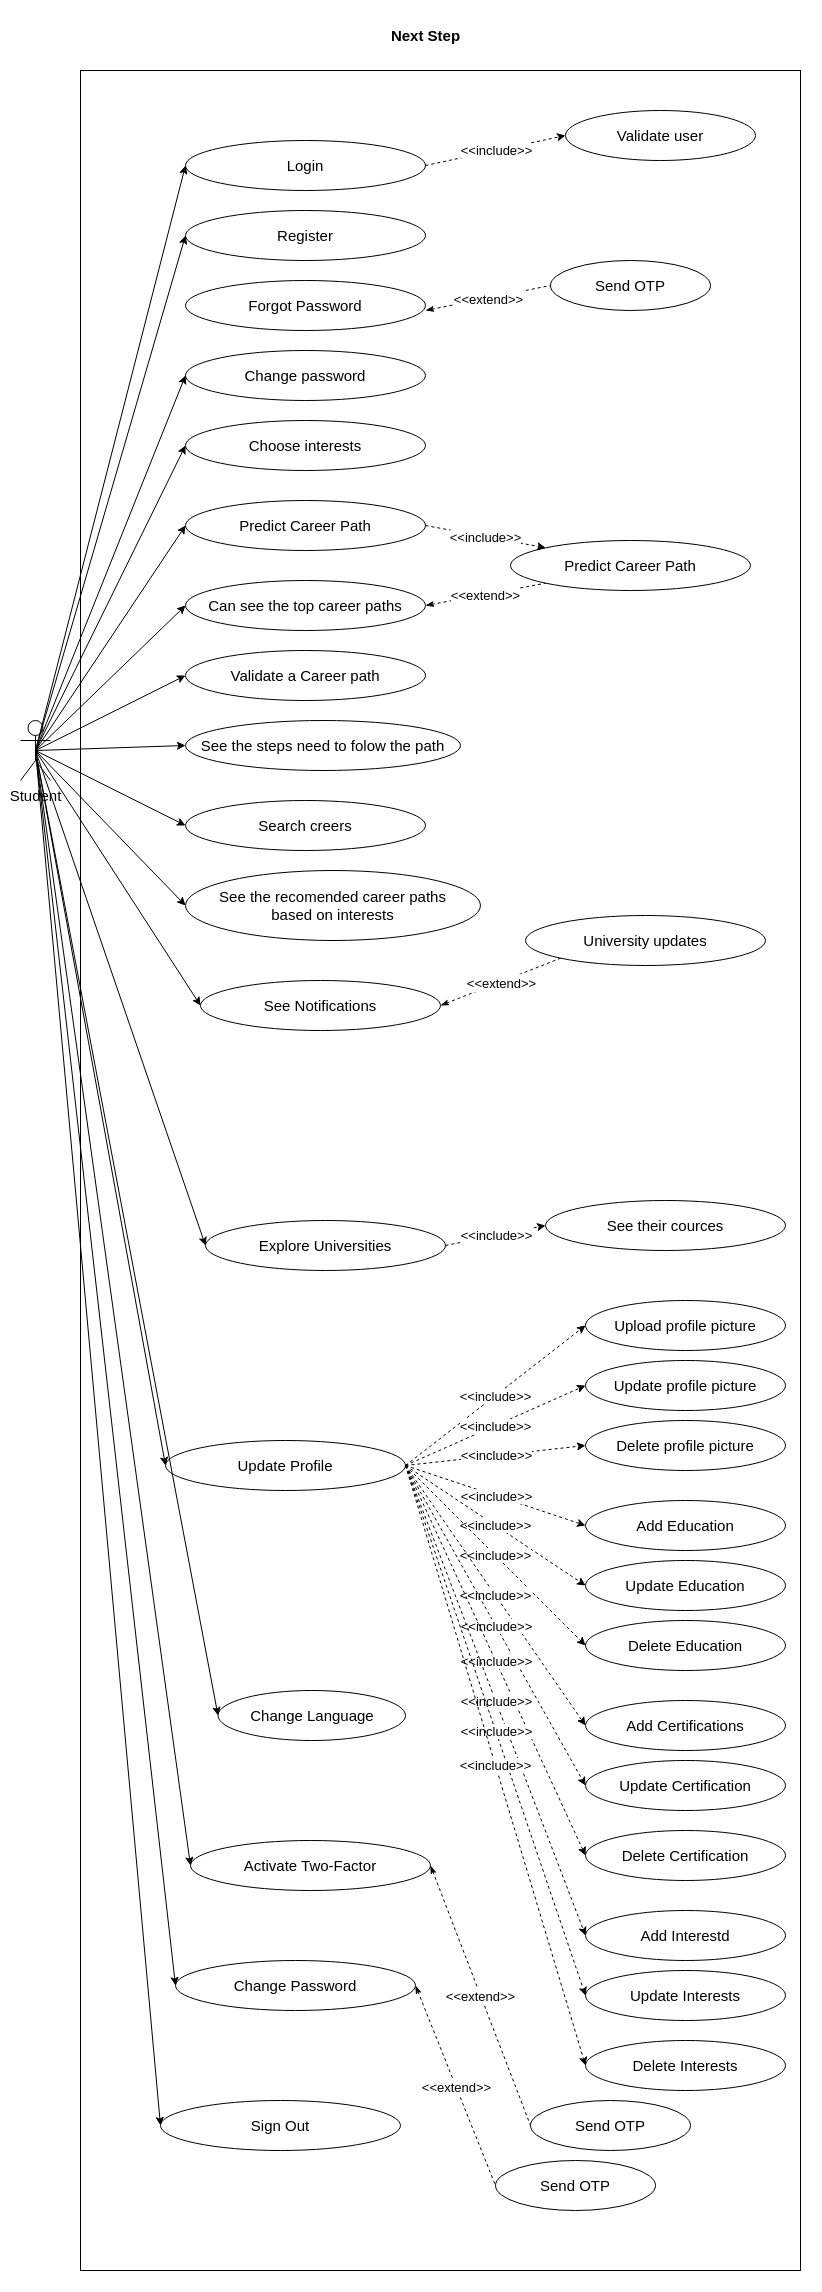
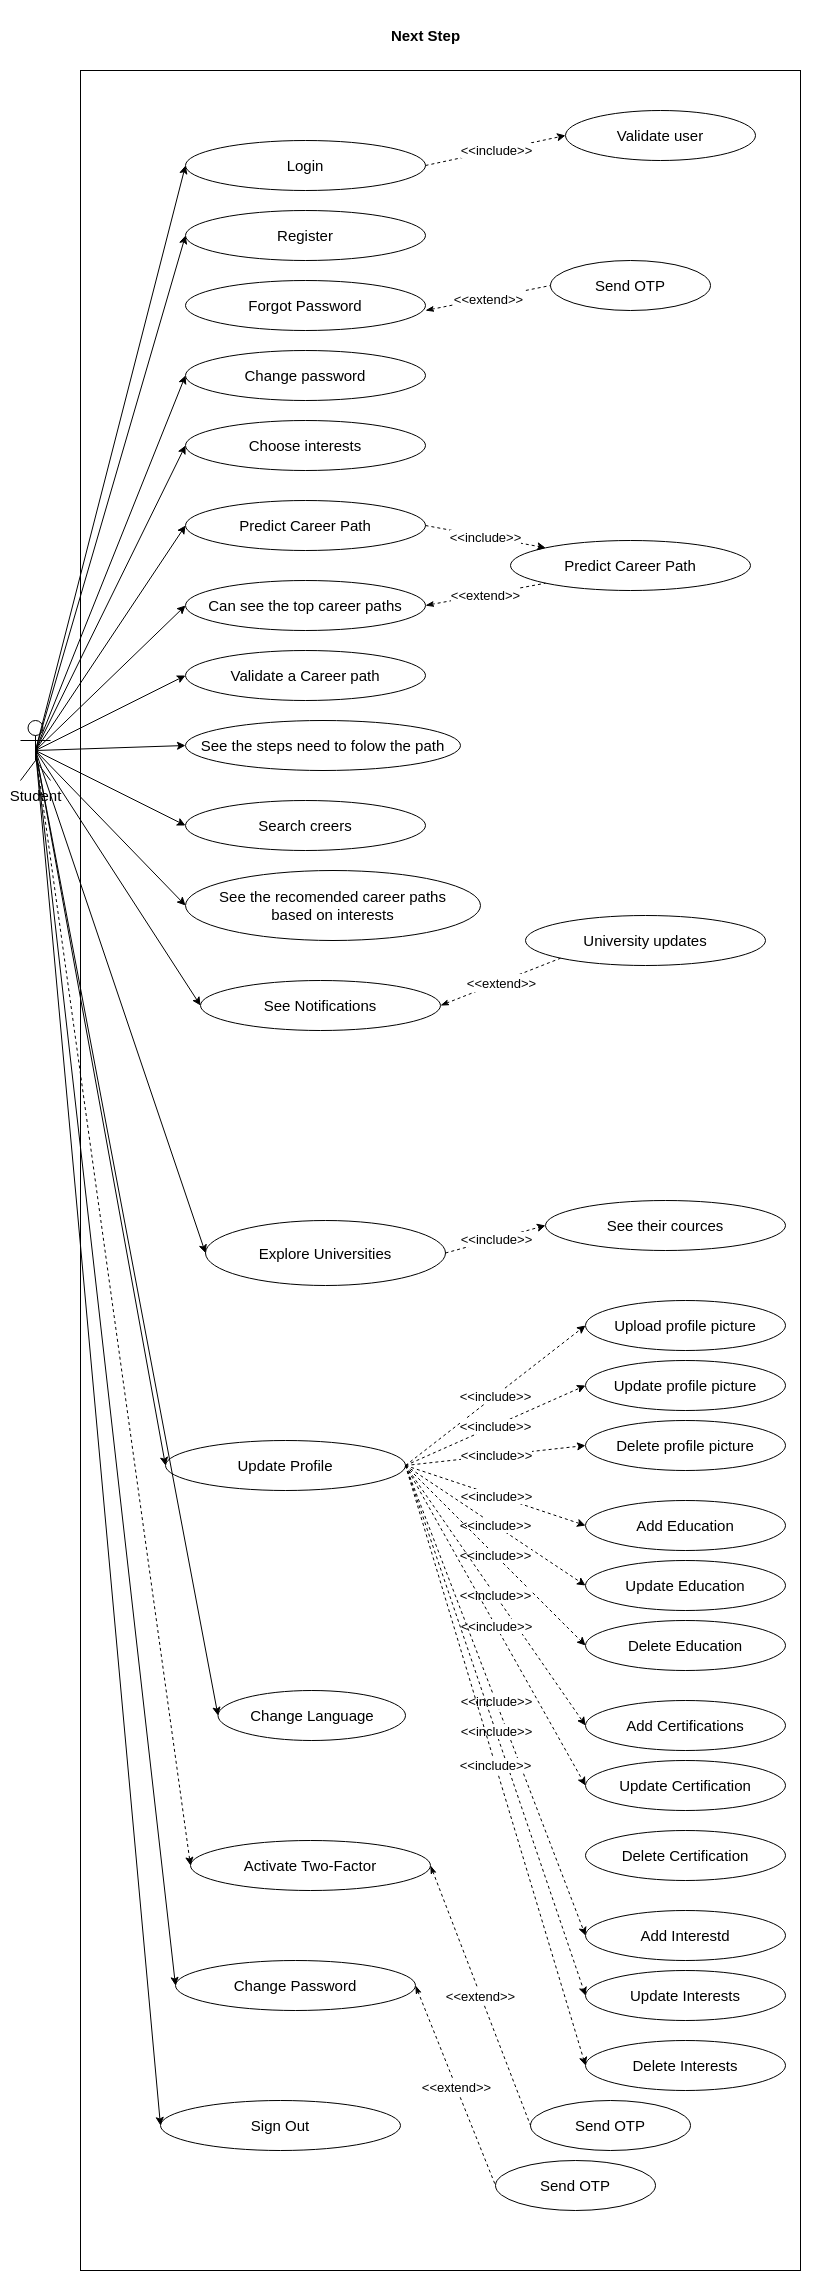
(326, 1246) -> (326, 1253)
(116, 1330) -> (116, 1330)
(462, 1587) -> none
